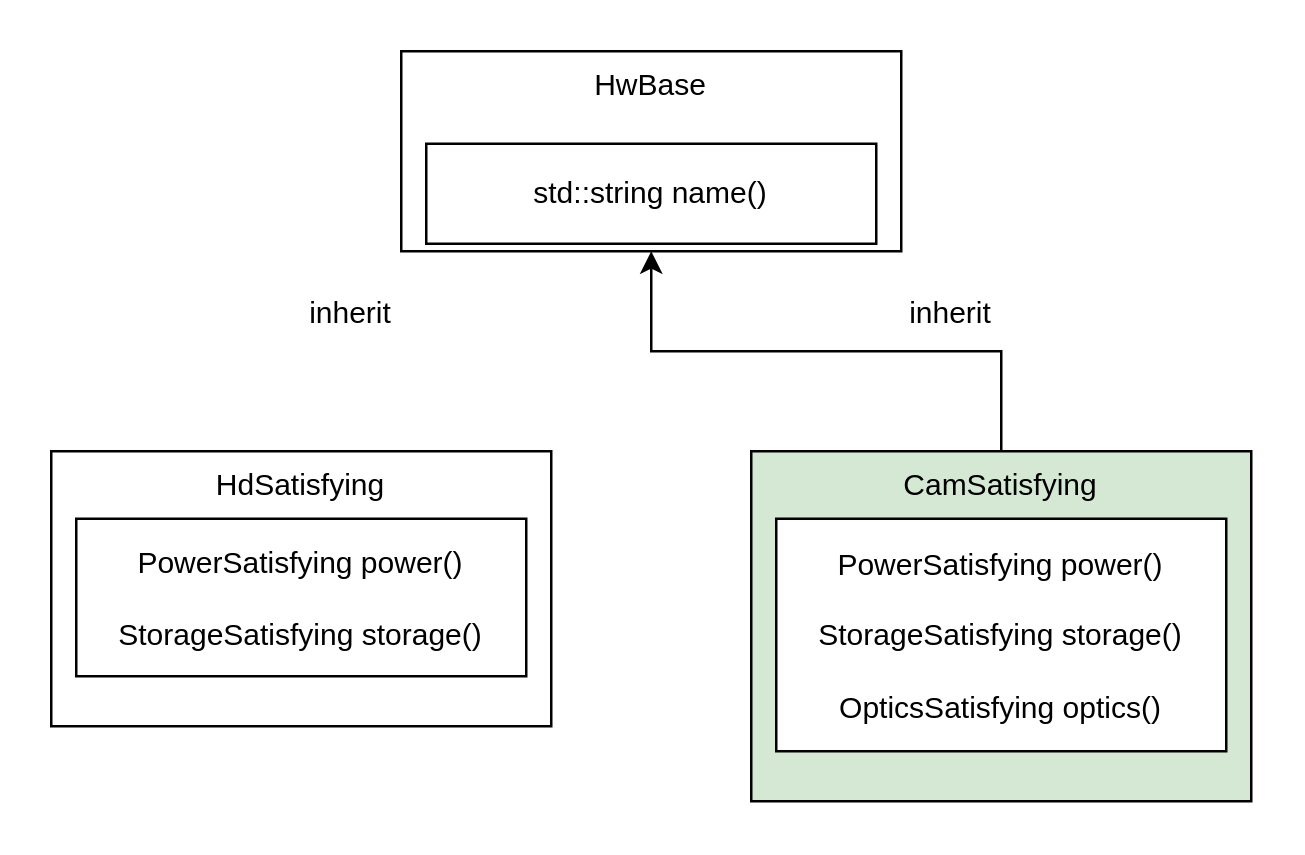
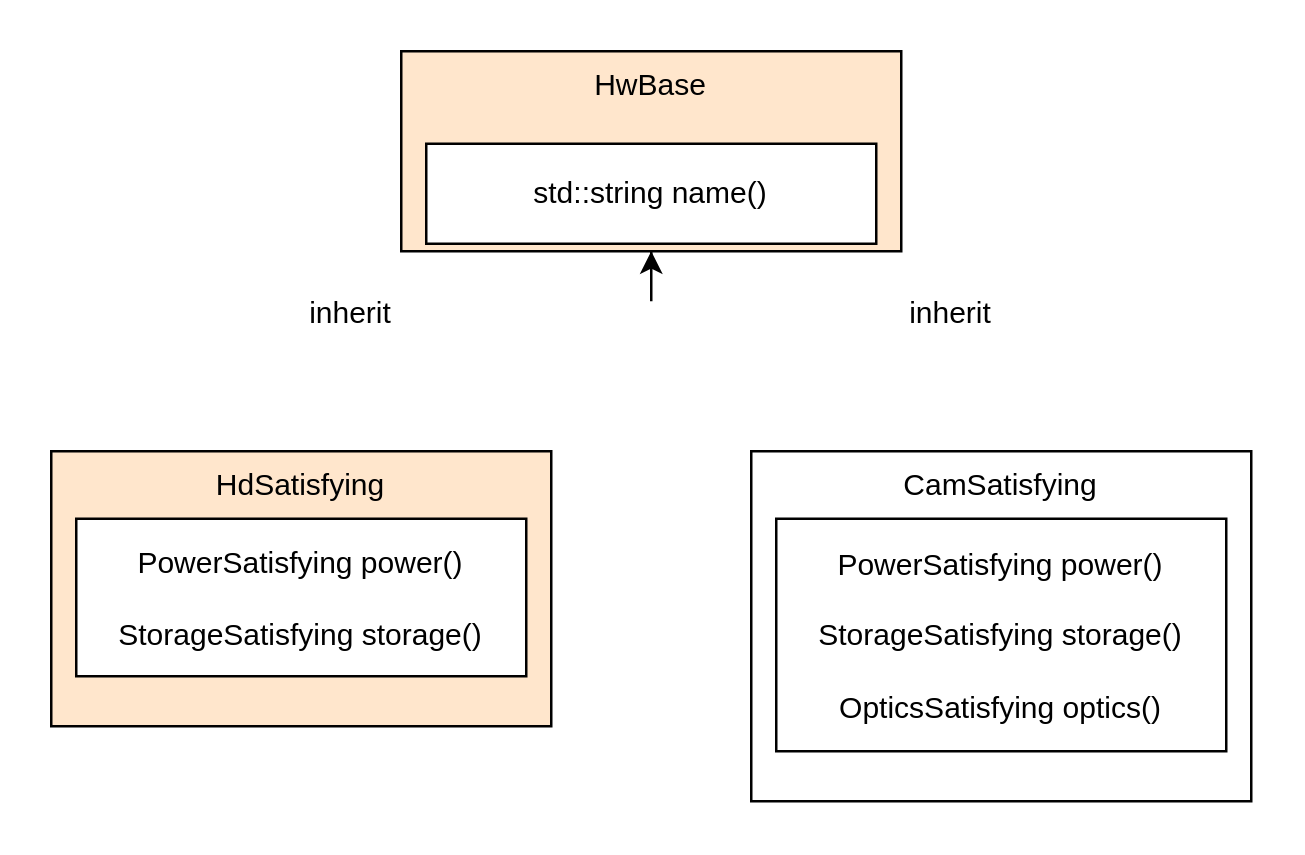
(651, 87) -> (651, 87)
(850, 351) -> (651, 301)
(301, 487) -> (301, 487)
(1001, 487) -> (1001, 487)
